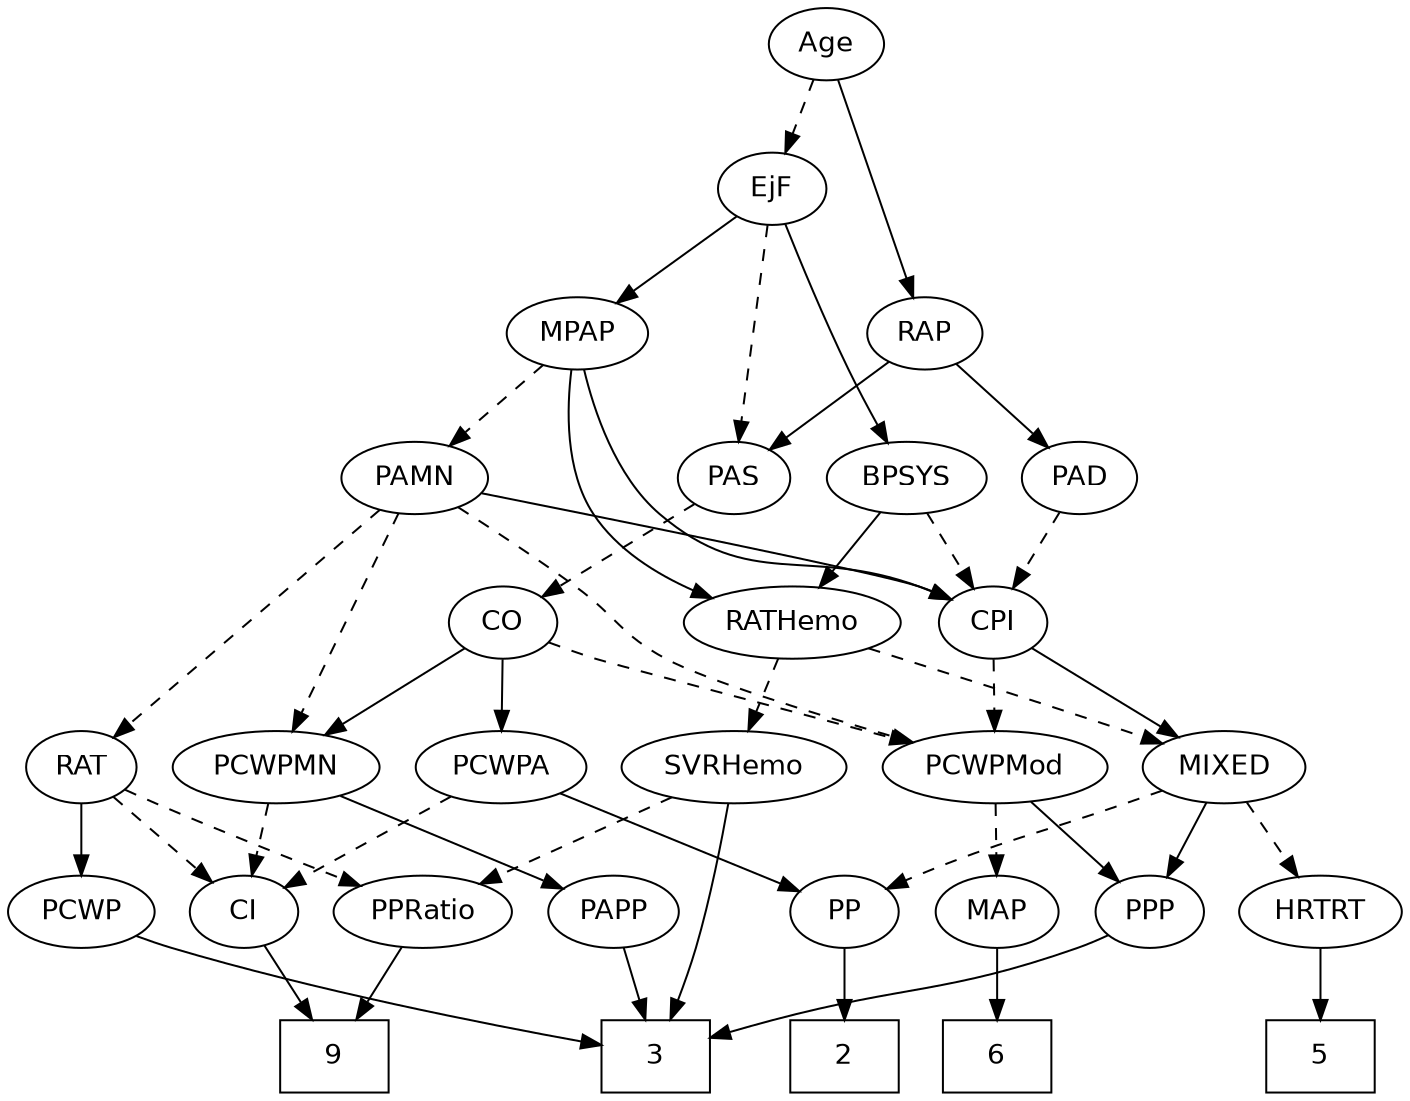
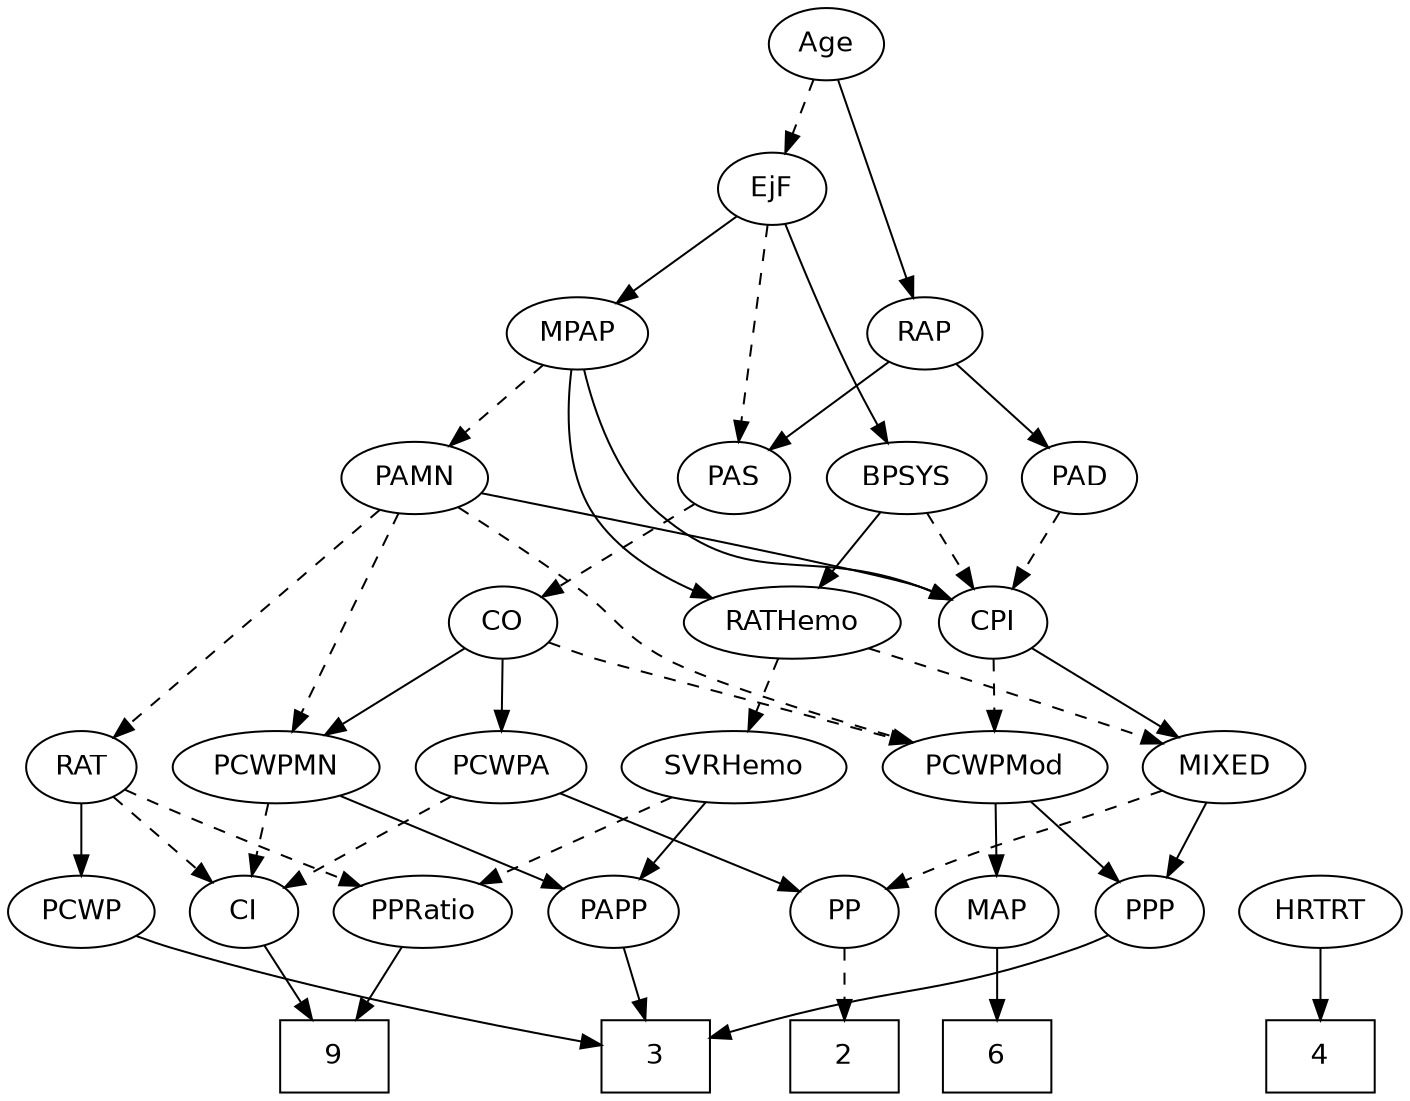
(996, 830) -> (996, 830)
(1267, 831) -> none
(708, 903) -> (682, 830)
(845, 974) -> (845, 974)
(1320, 1056) -> (1320, 1056)
